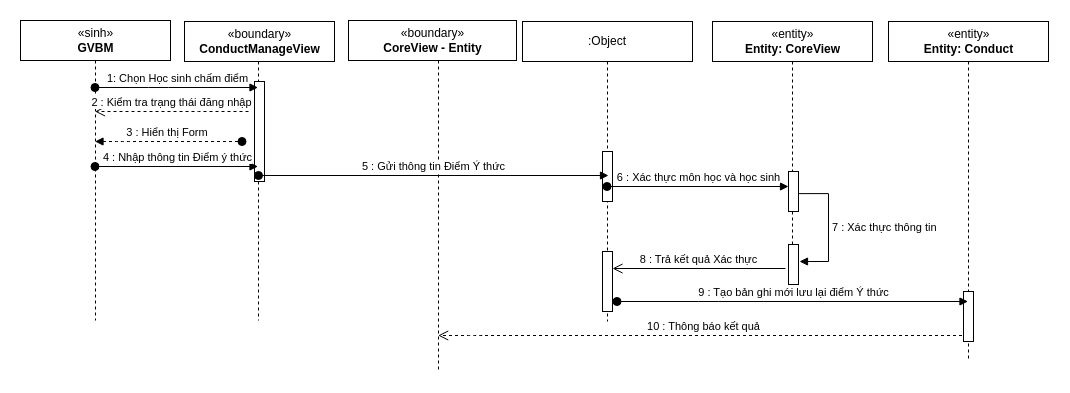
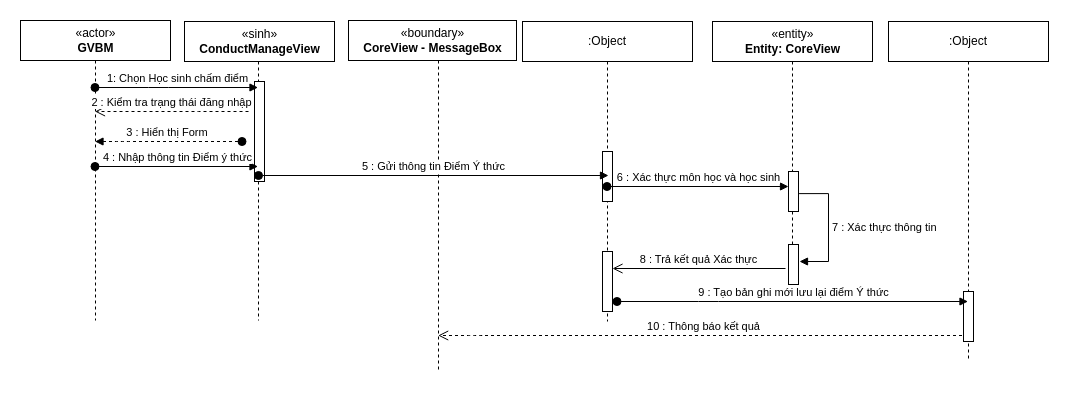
(96, 41) -> (96, 41)
(433, 41) -> (433, 41)
(260, 42) -> (260, 42)
(969, 42) -> none
